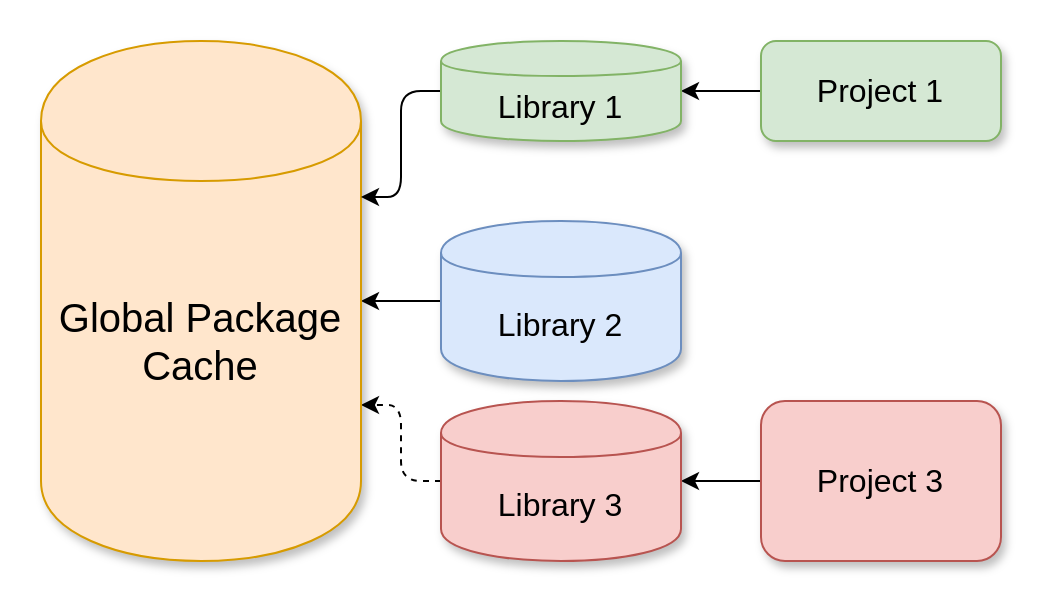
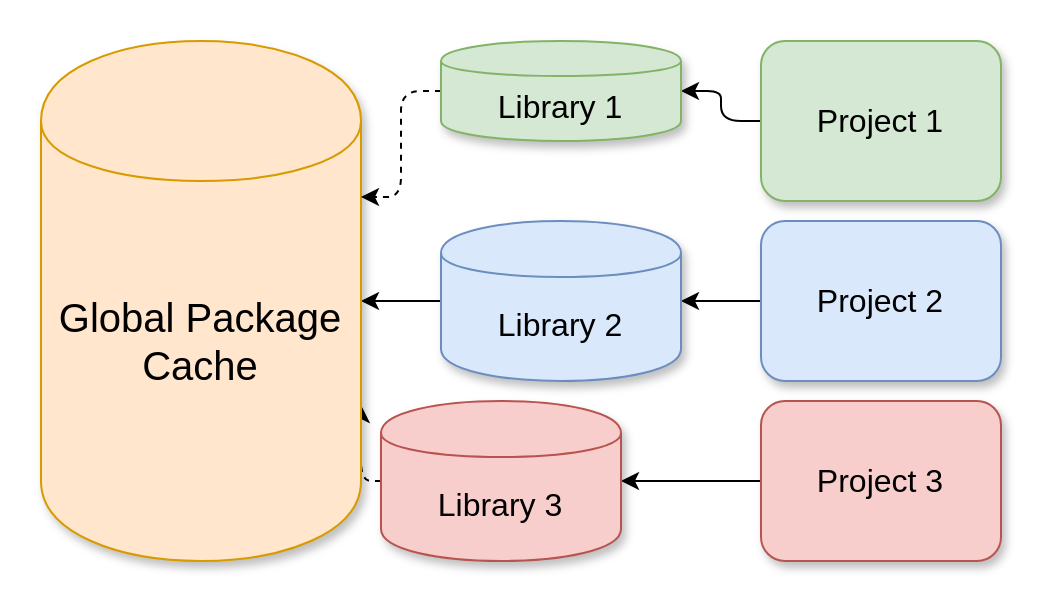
(881, 91) -> (881, 121)
(401, 141) -> (401, 141)
none -> (728, 301)
none -> (881, 301)
(561, 481) -> (501, 481)
